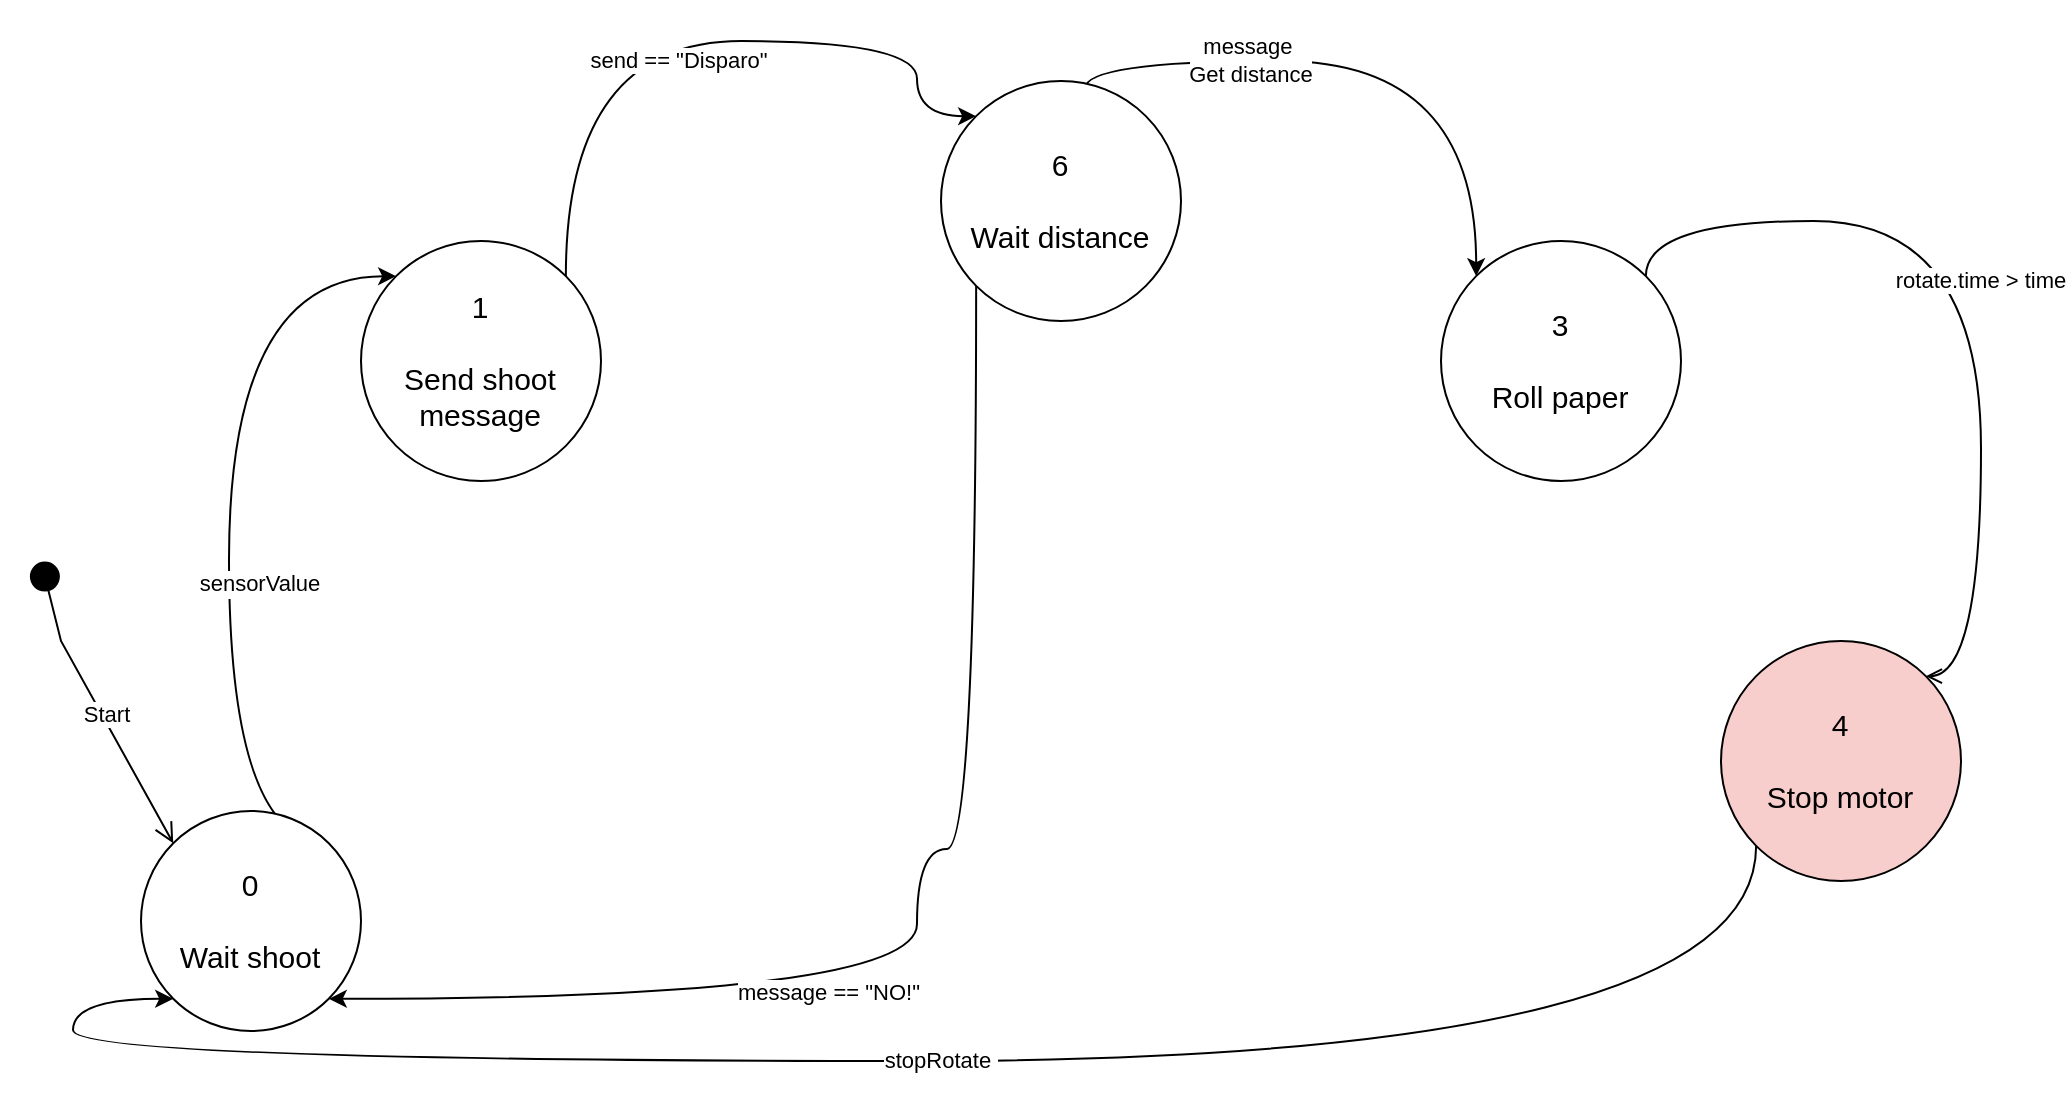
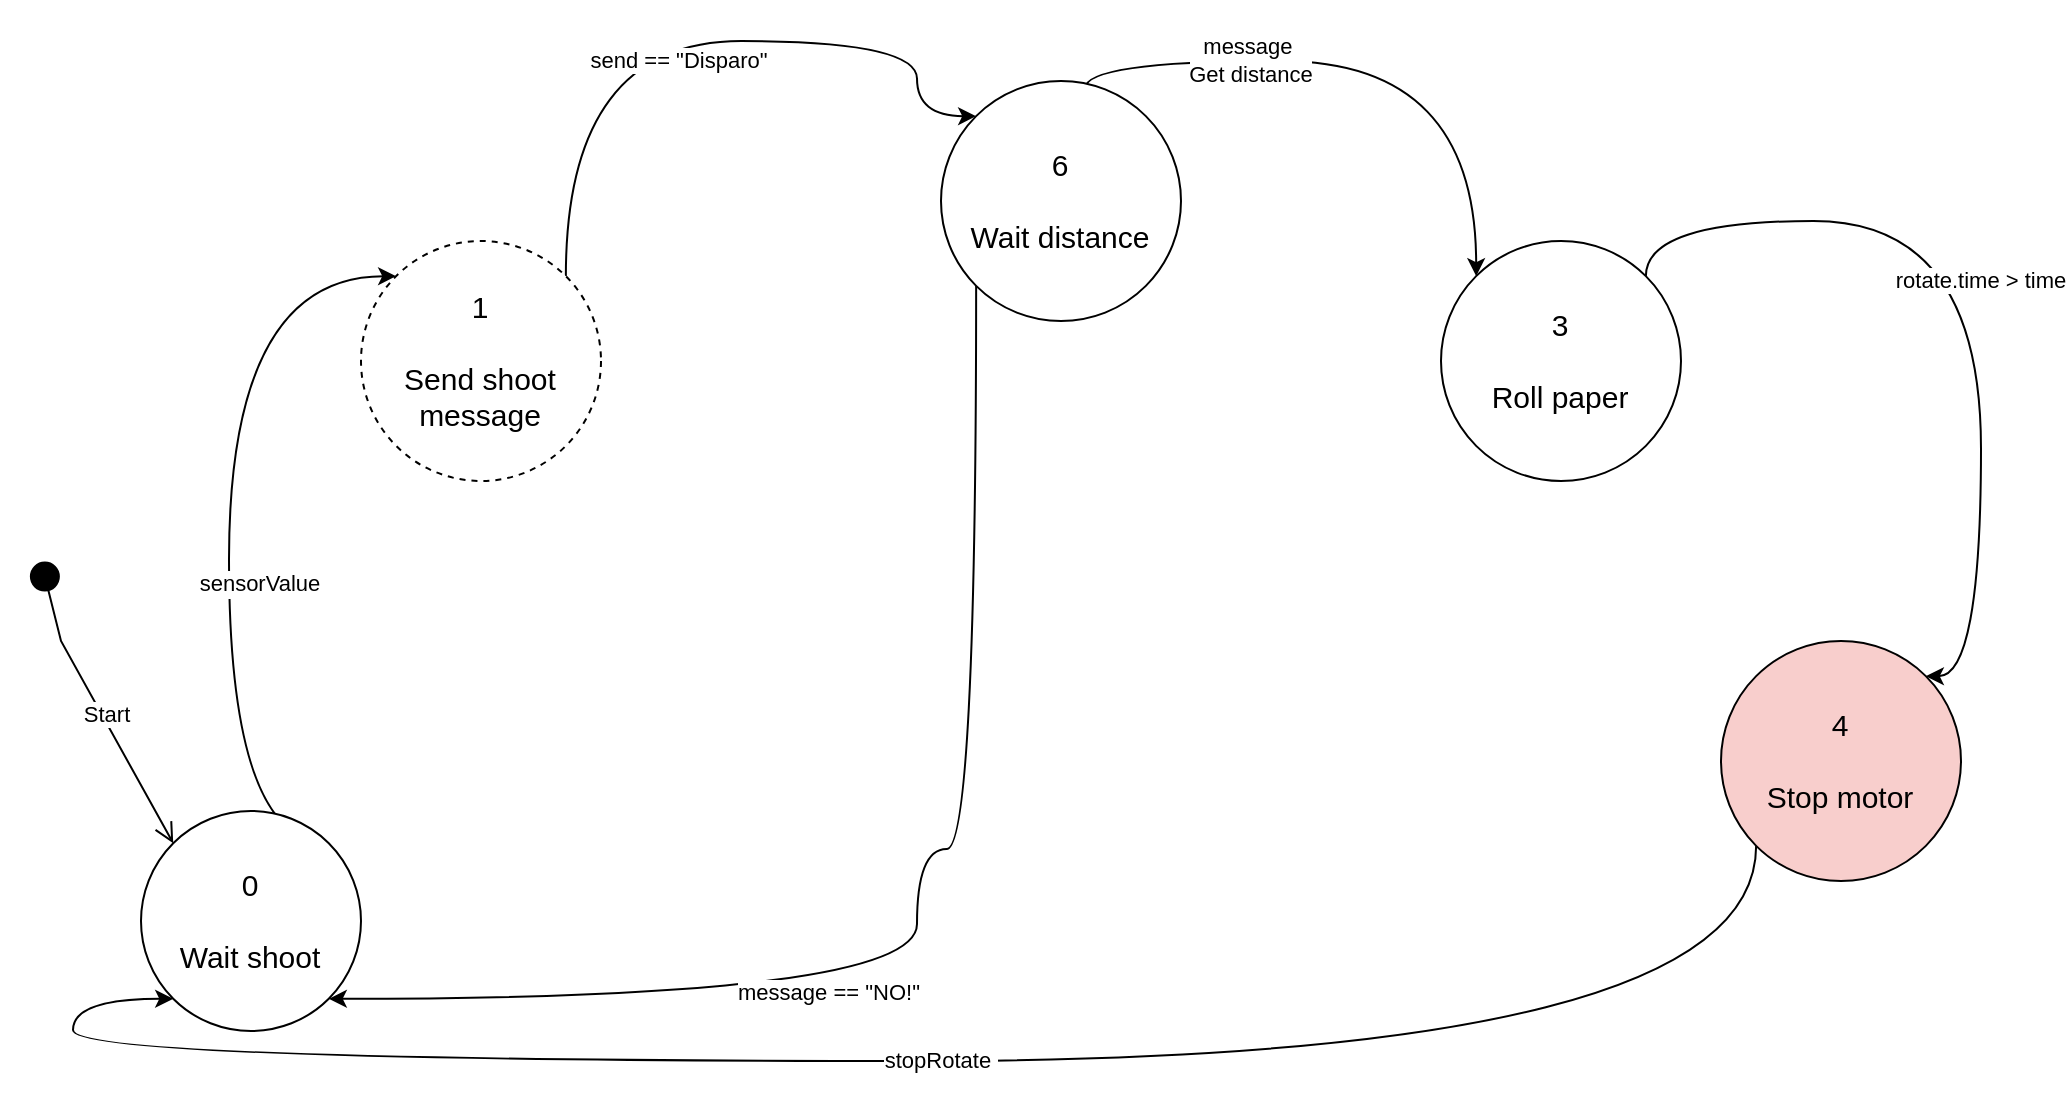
(481, 361) -> (481, 361)
(1968, 619) -> (1971, 618)
